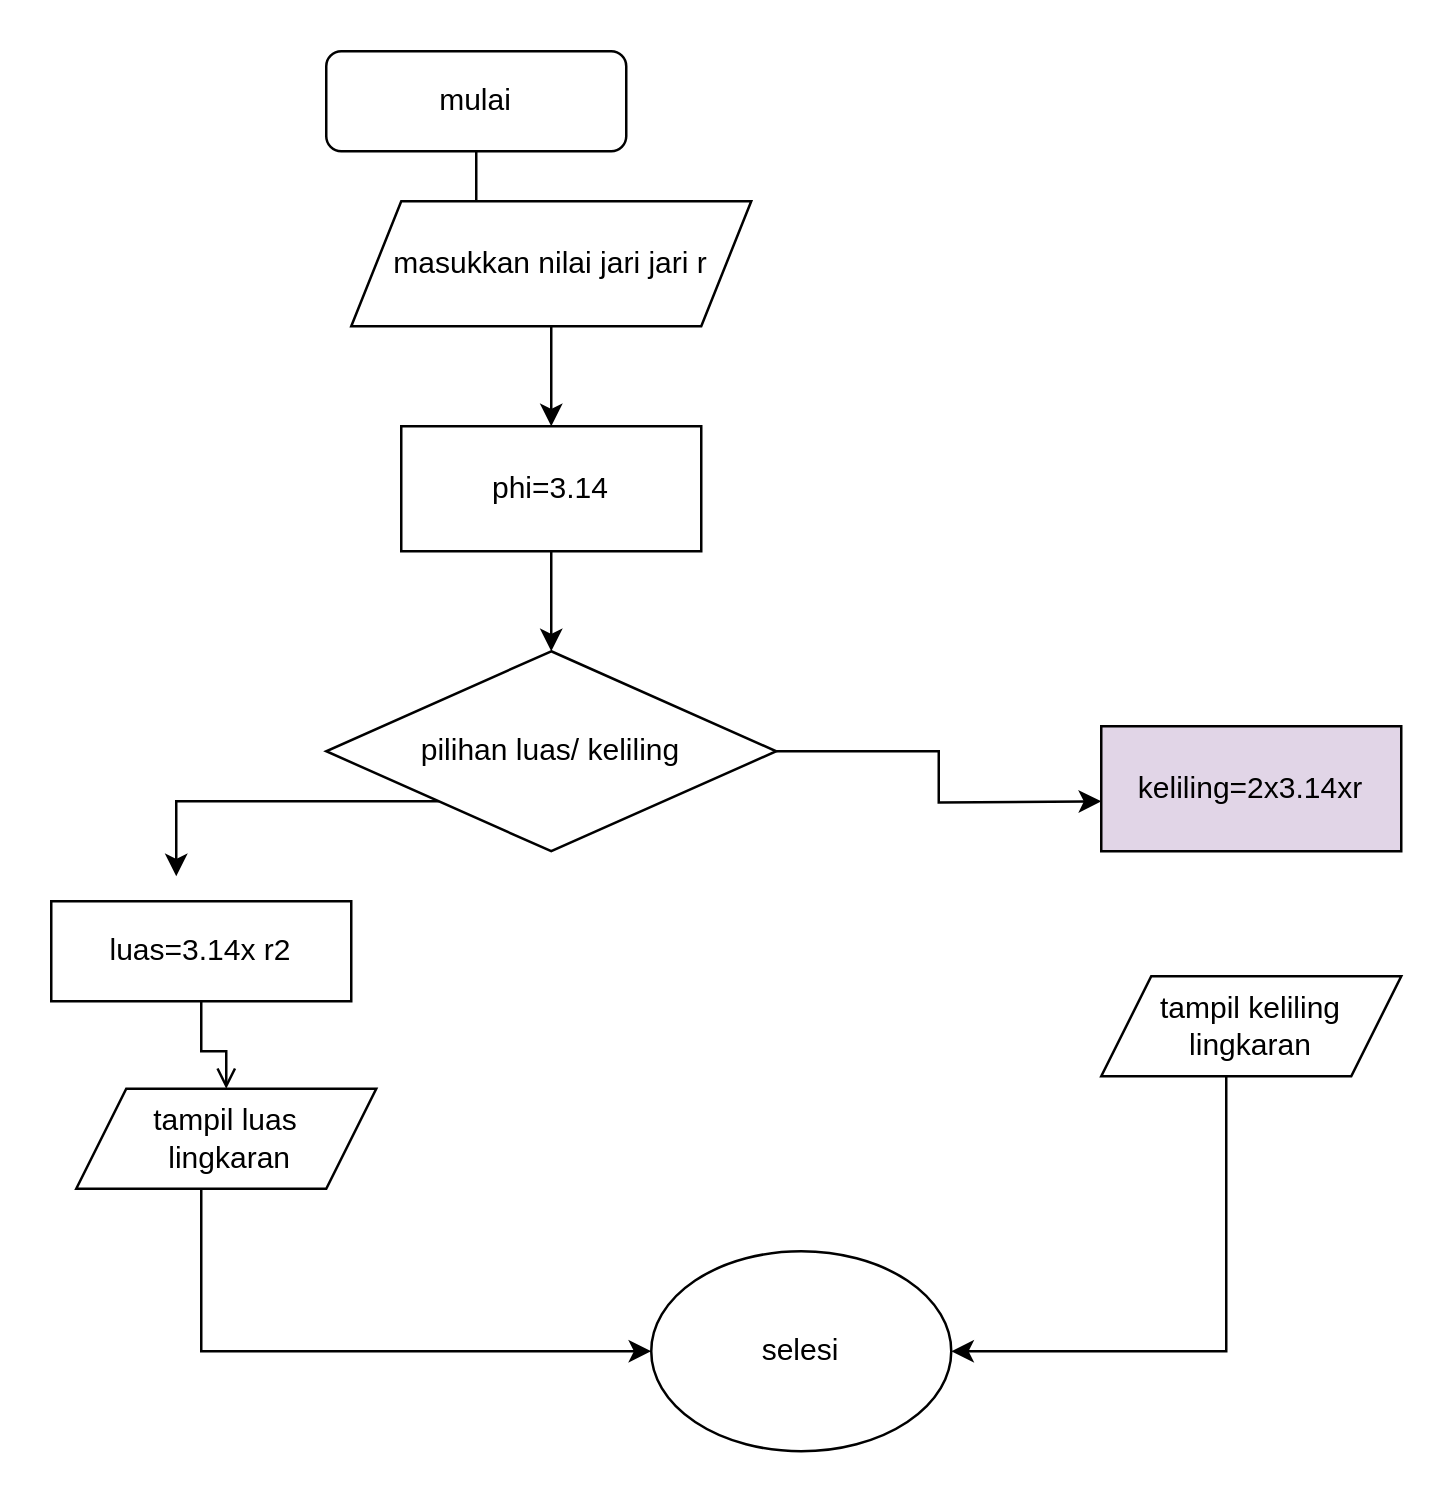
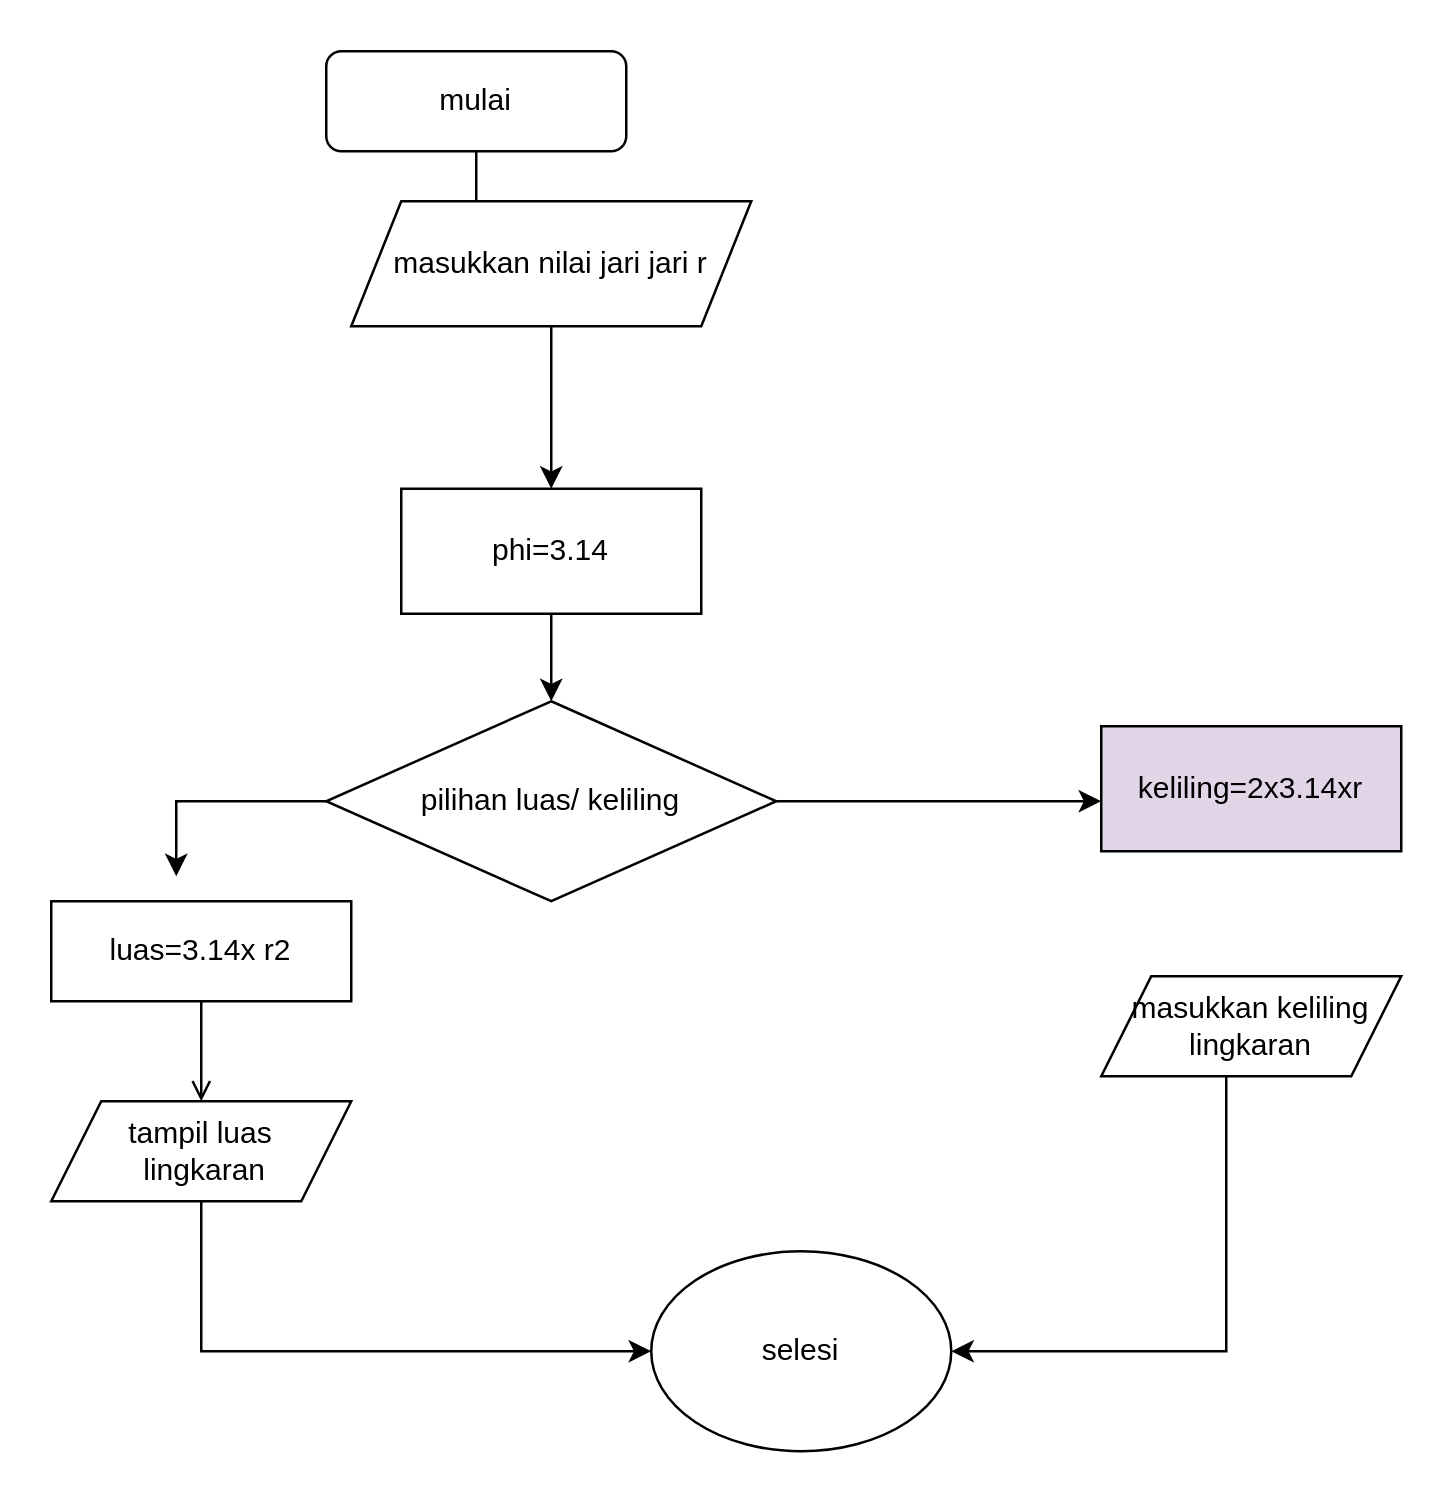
(551, 489) -> (551, 551)
(551, 751) -> (551, 801)
(1251, 1026) -> (1251, 1026)
(226, 1139) -> (201, 1151)
